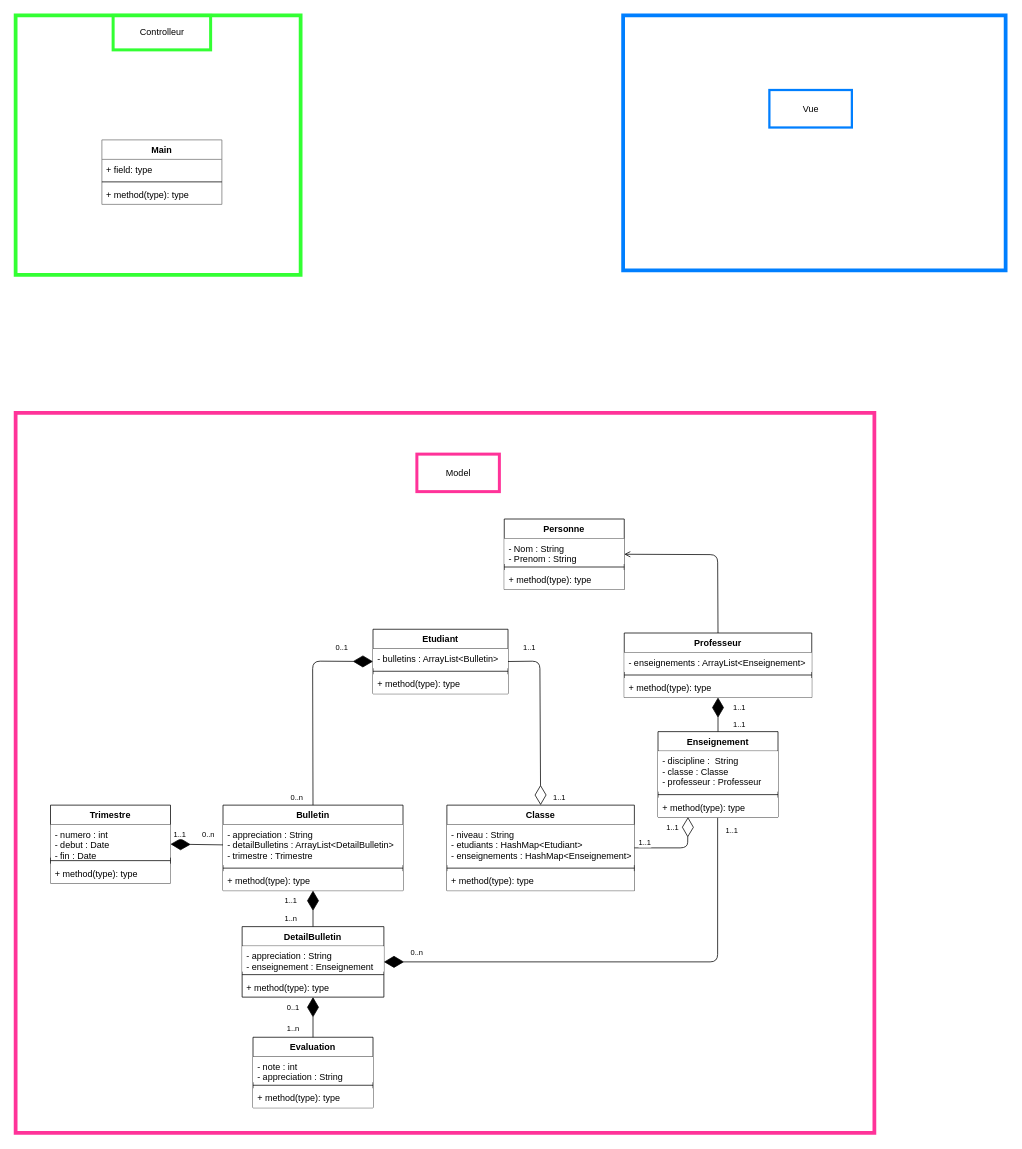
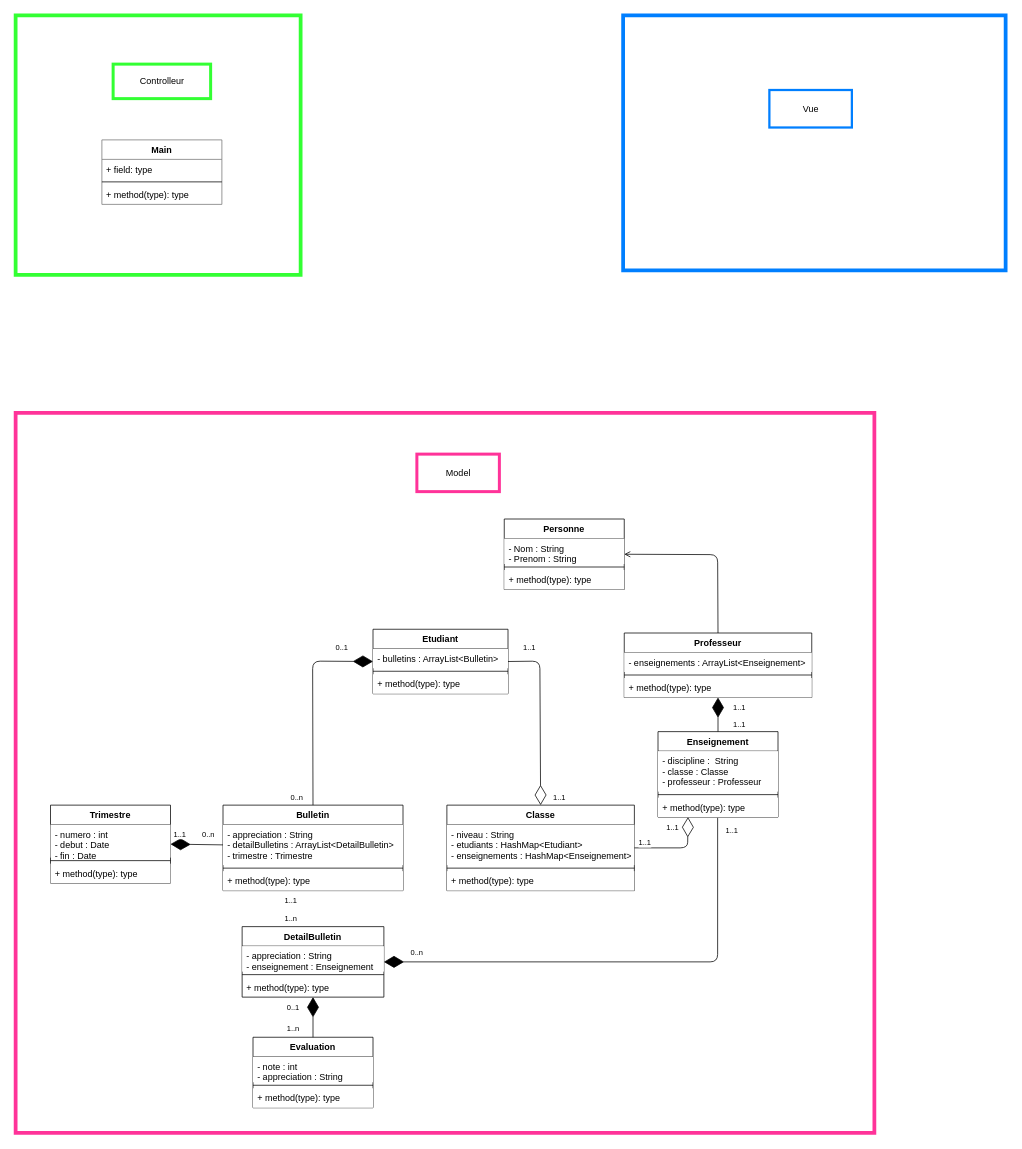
(162, 33) -> (162, 81)
(313, 911) -> none
